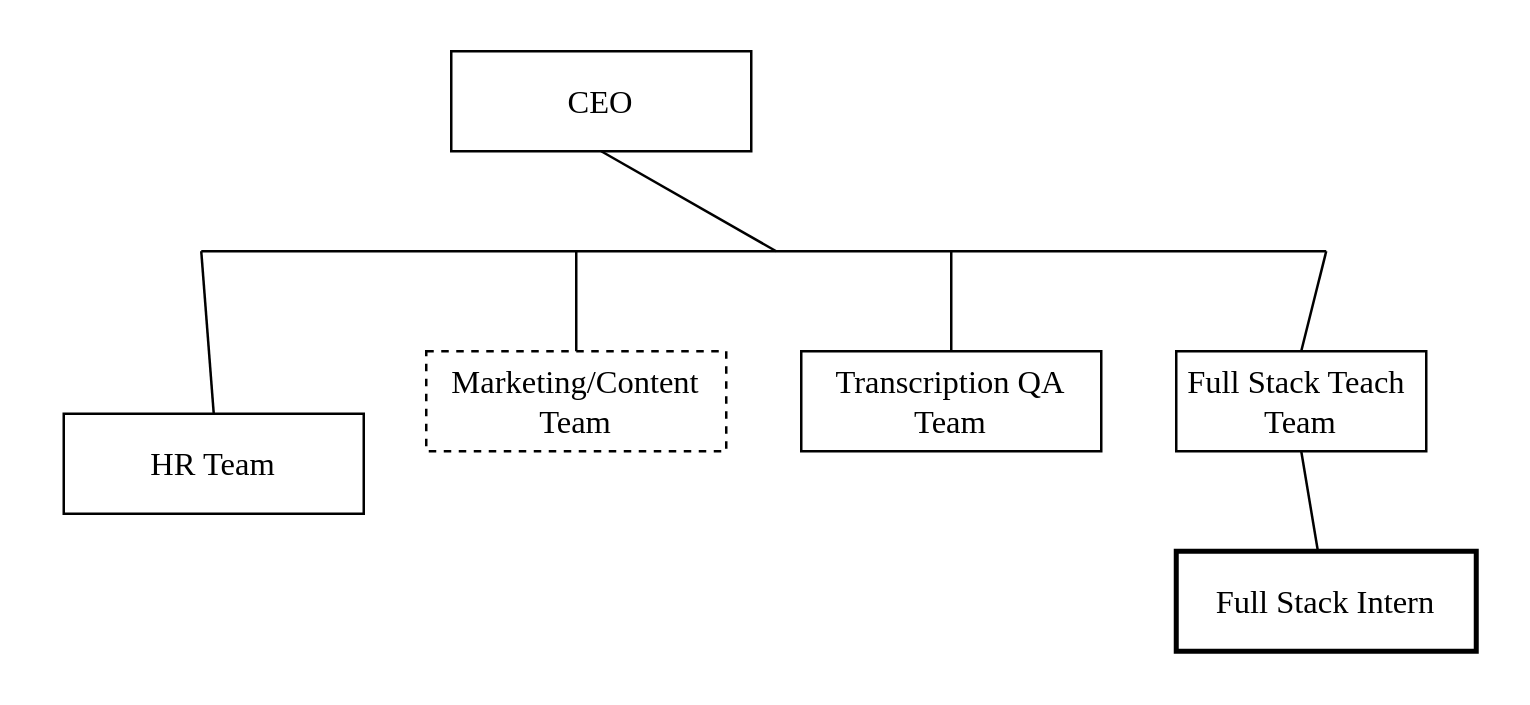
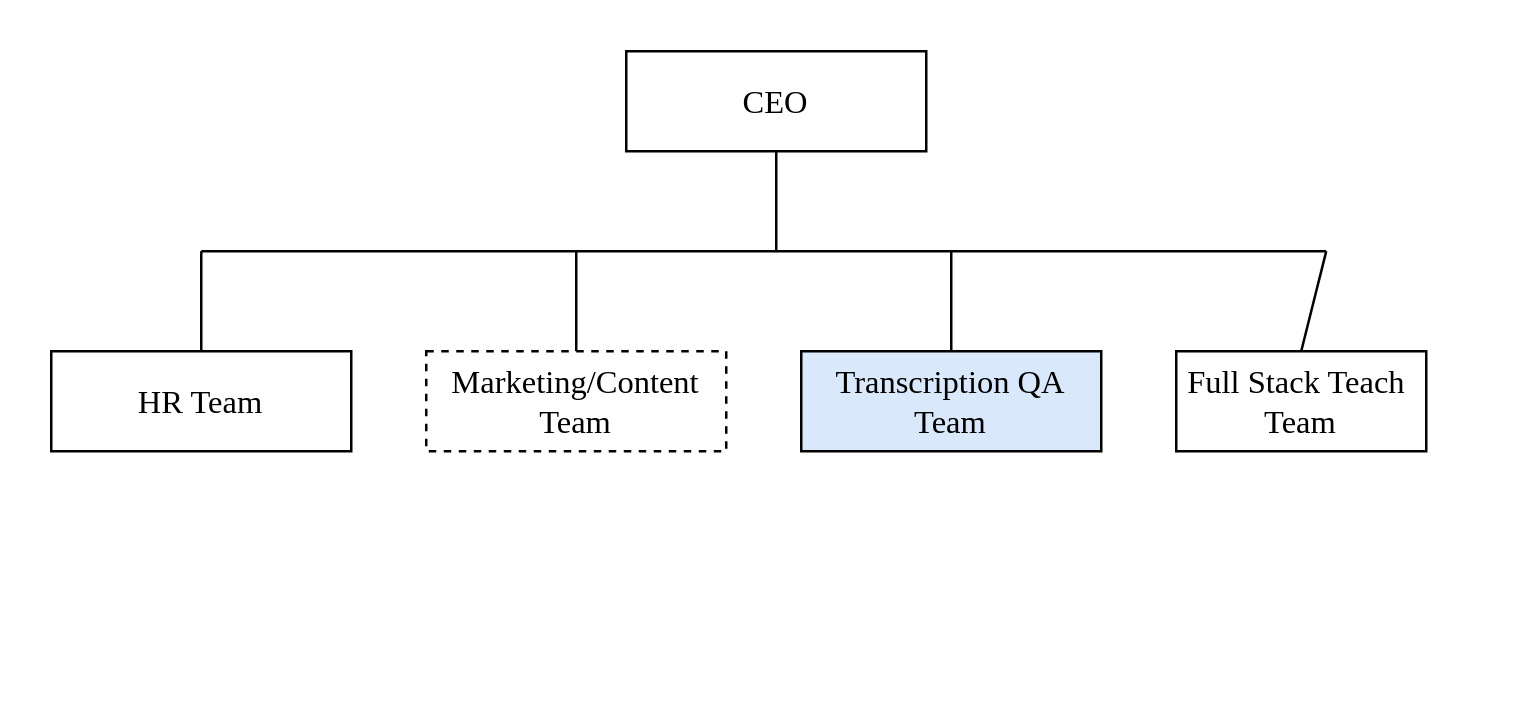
(601, 101) -> (776, 101)
(951, 401) -> (951, 401)
(214, 464) -> (201, 401)
(1310, 502) -> none
(1326, 601) -> none
